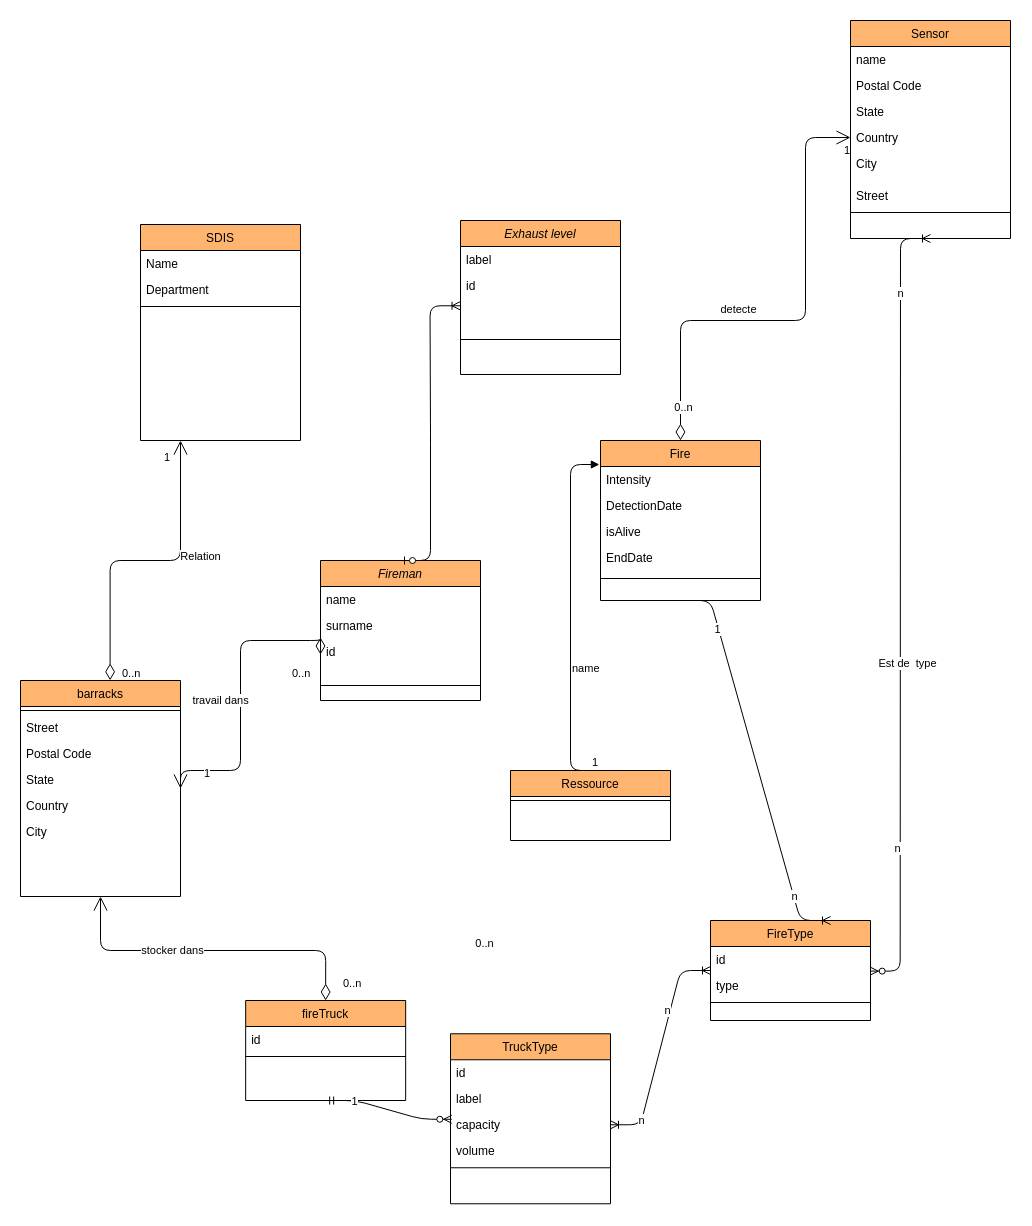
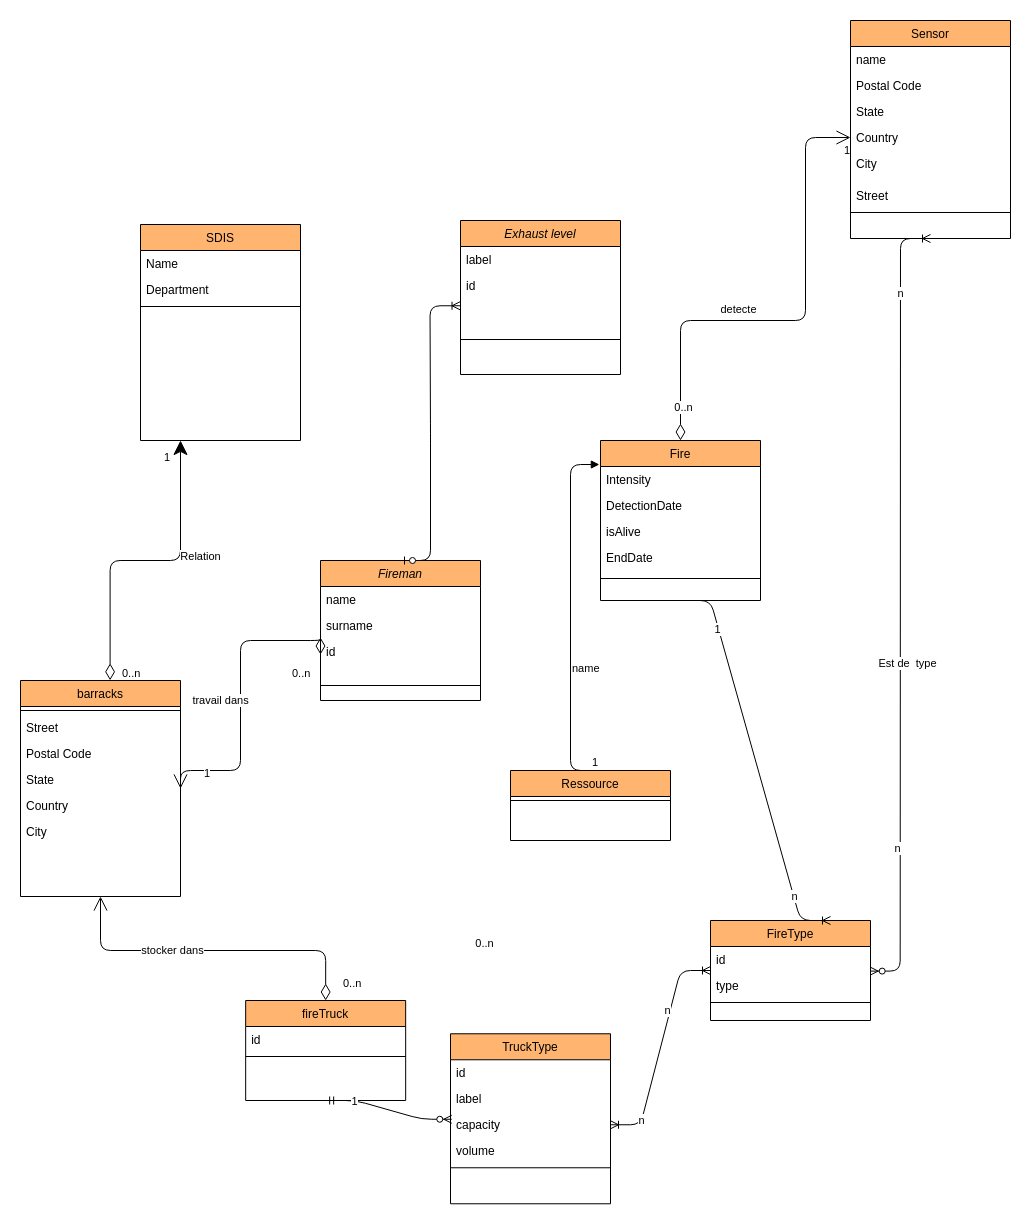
(181, 449) -> (181, 453)
